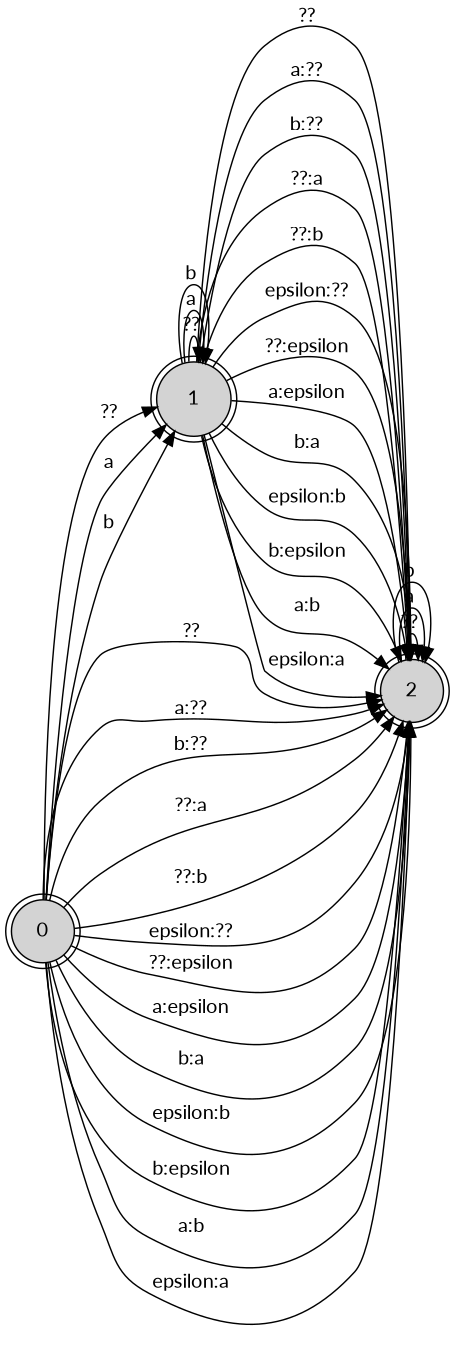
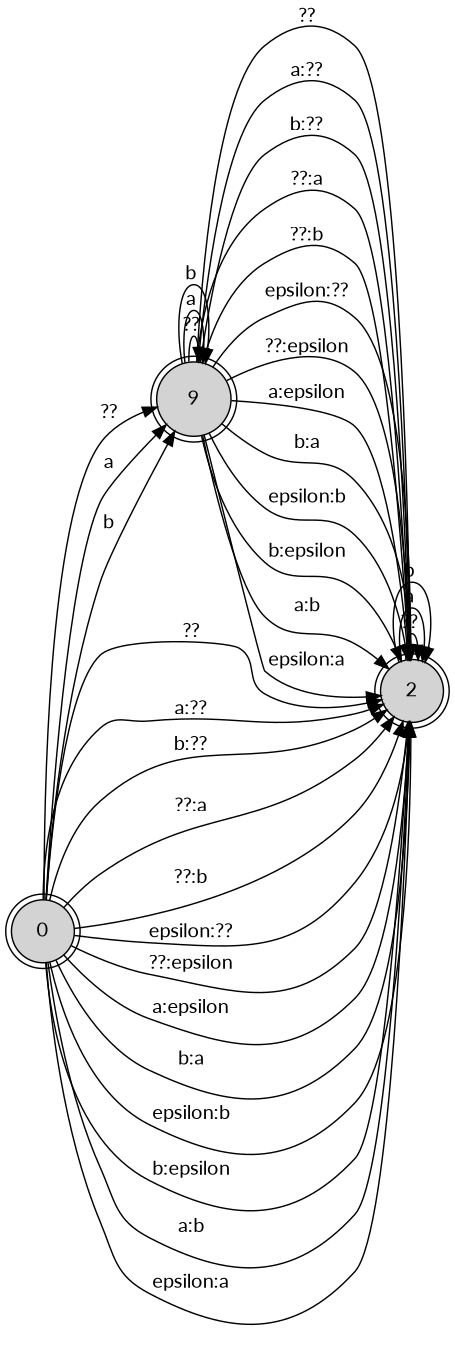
(194, 399) -> (194, 399)
